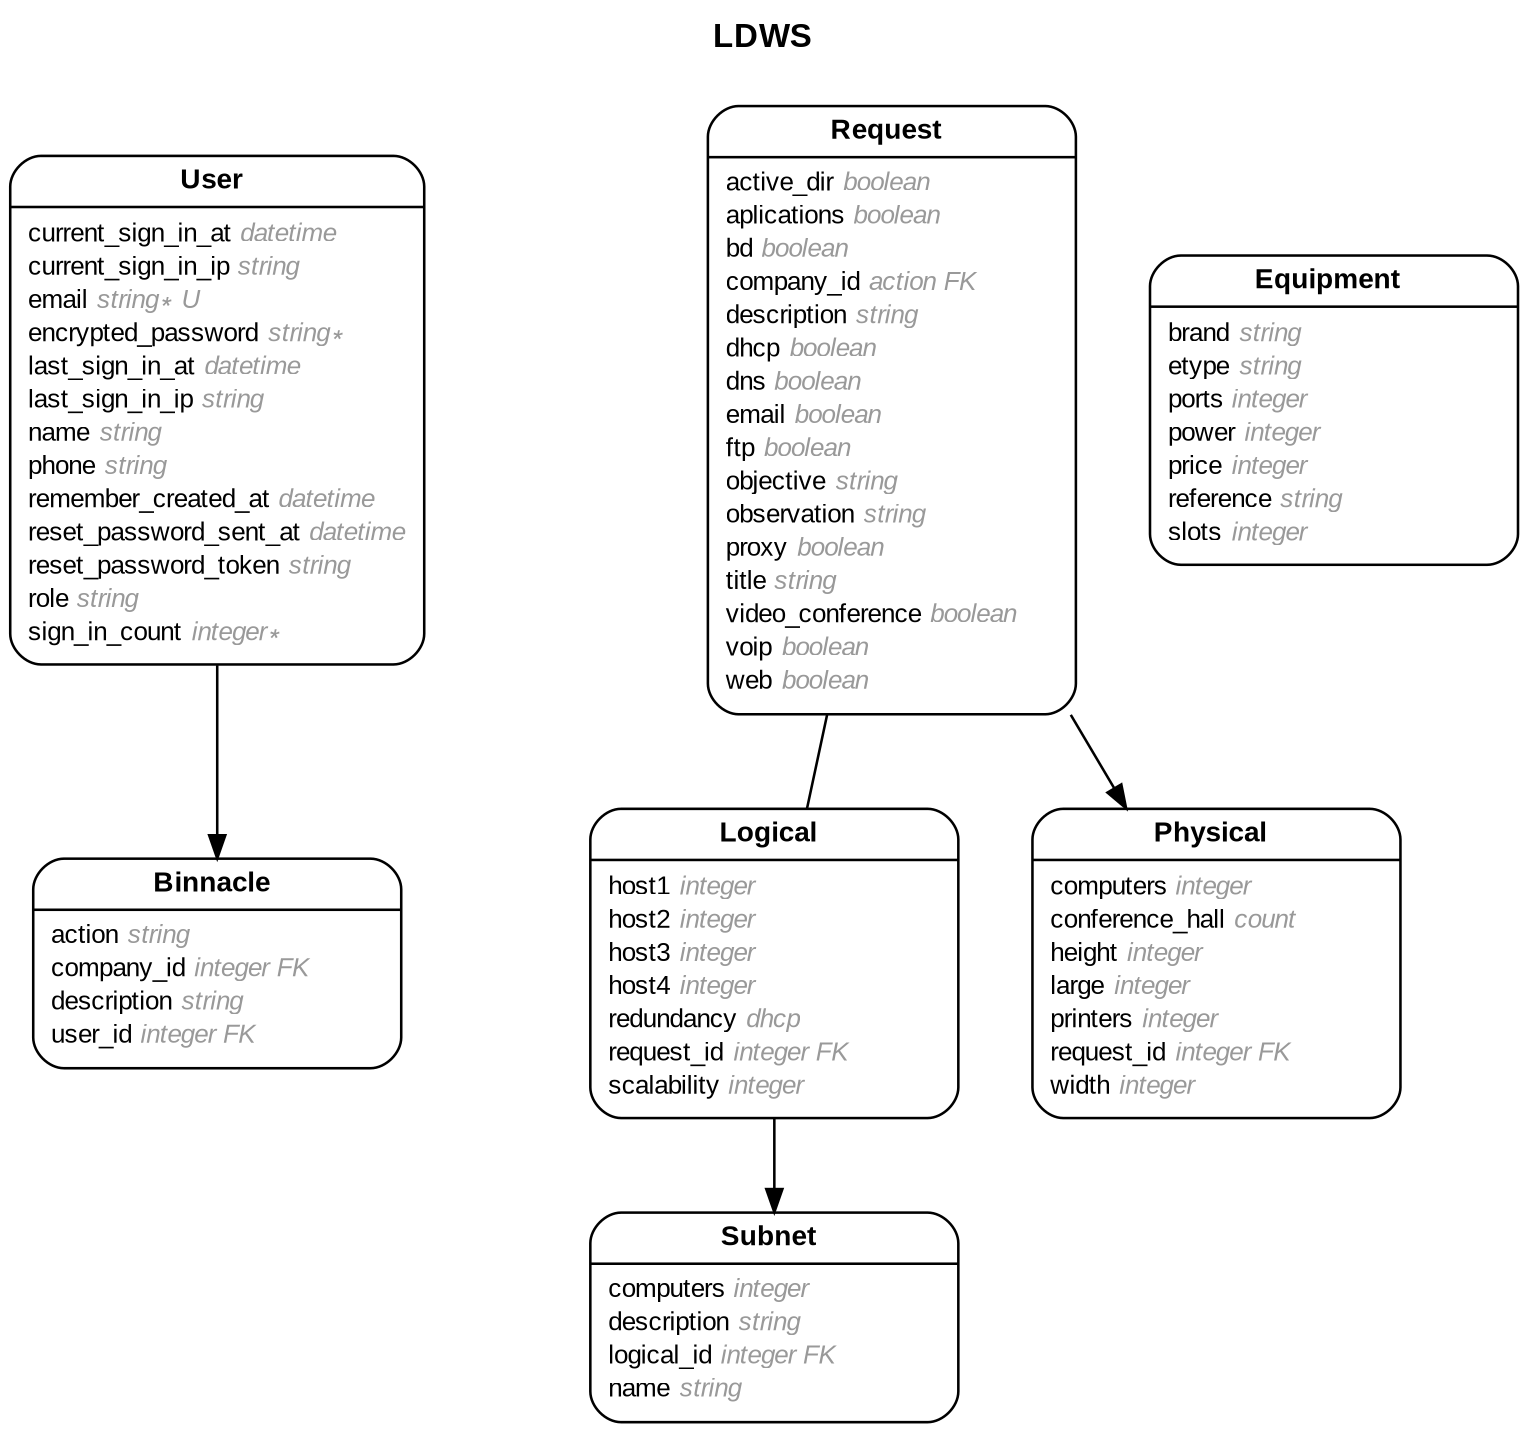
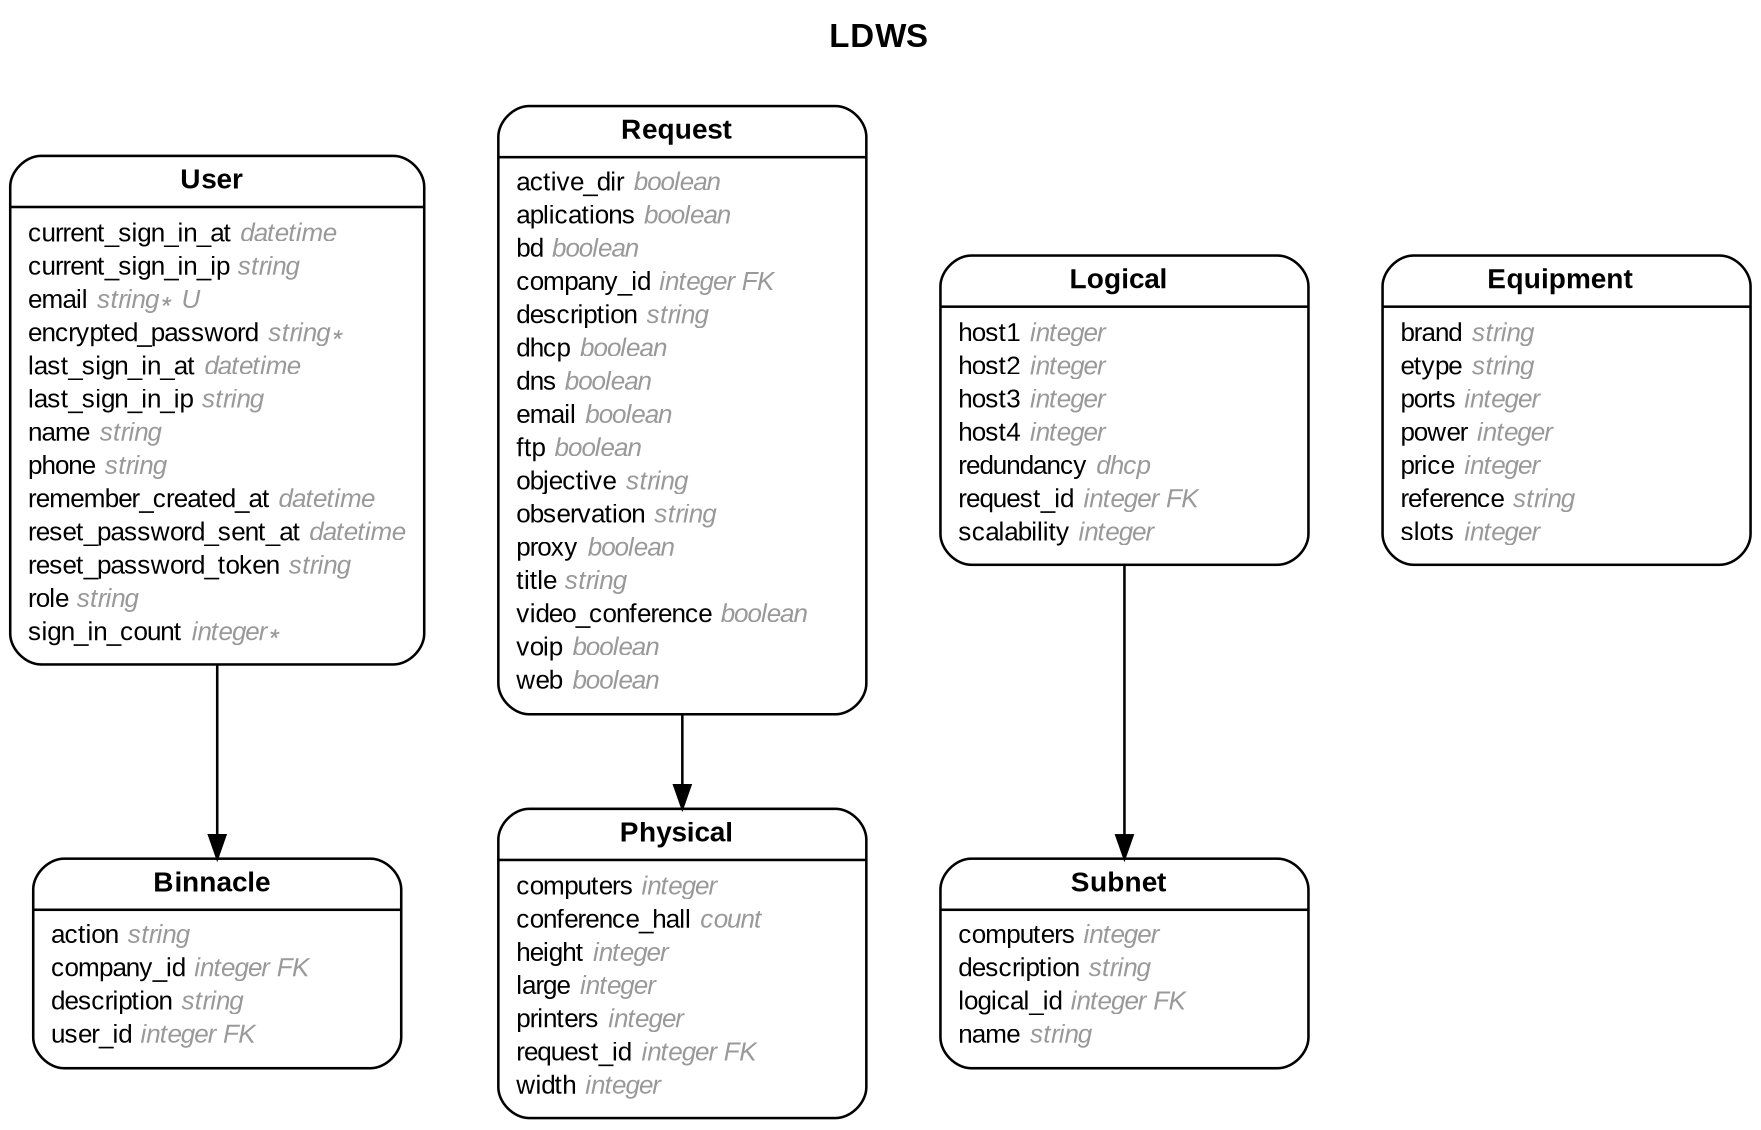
(924, 282) -> (718, 282)
(817, 762) -> none
